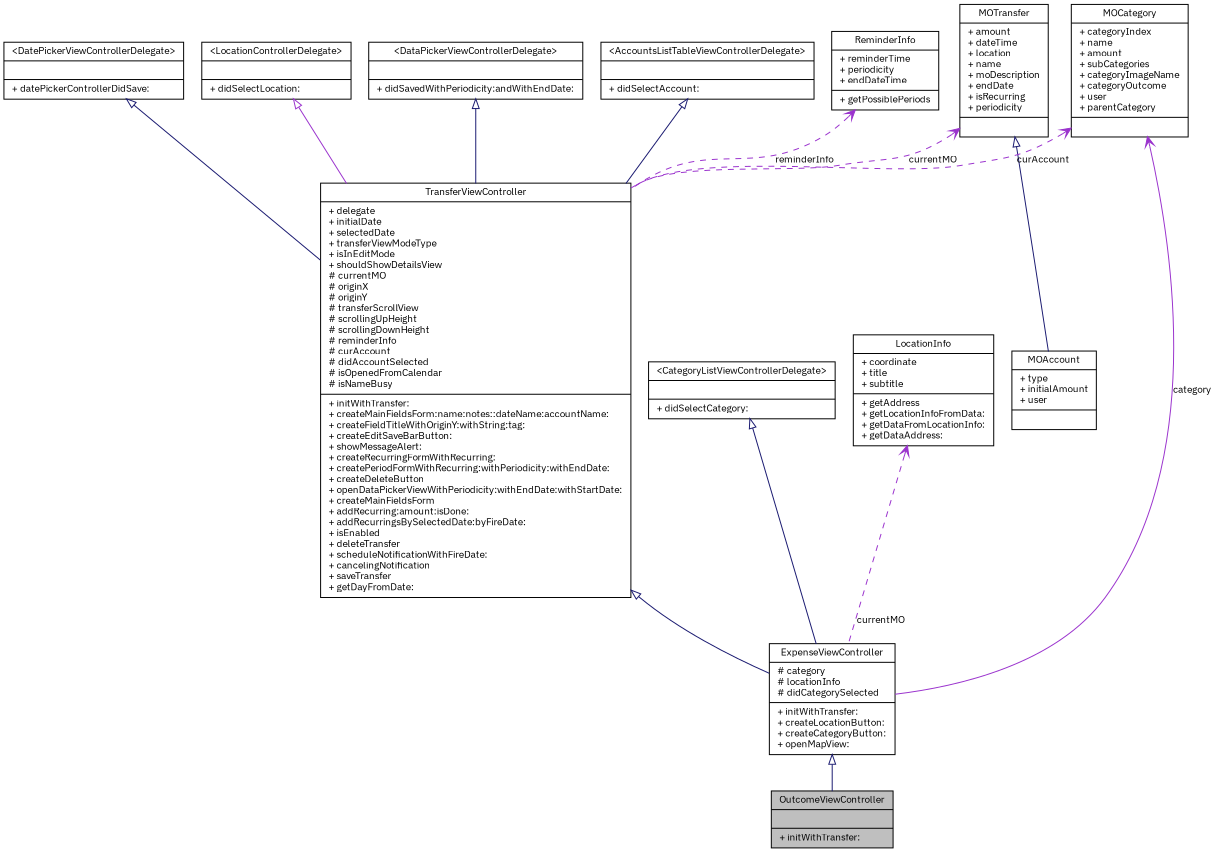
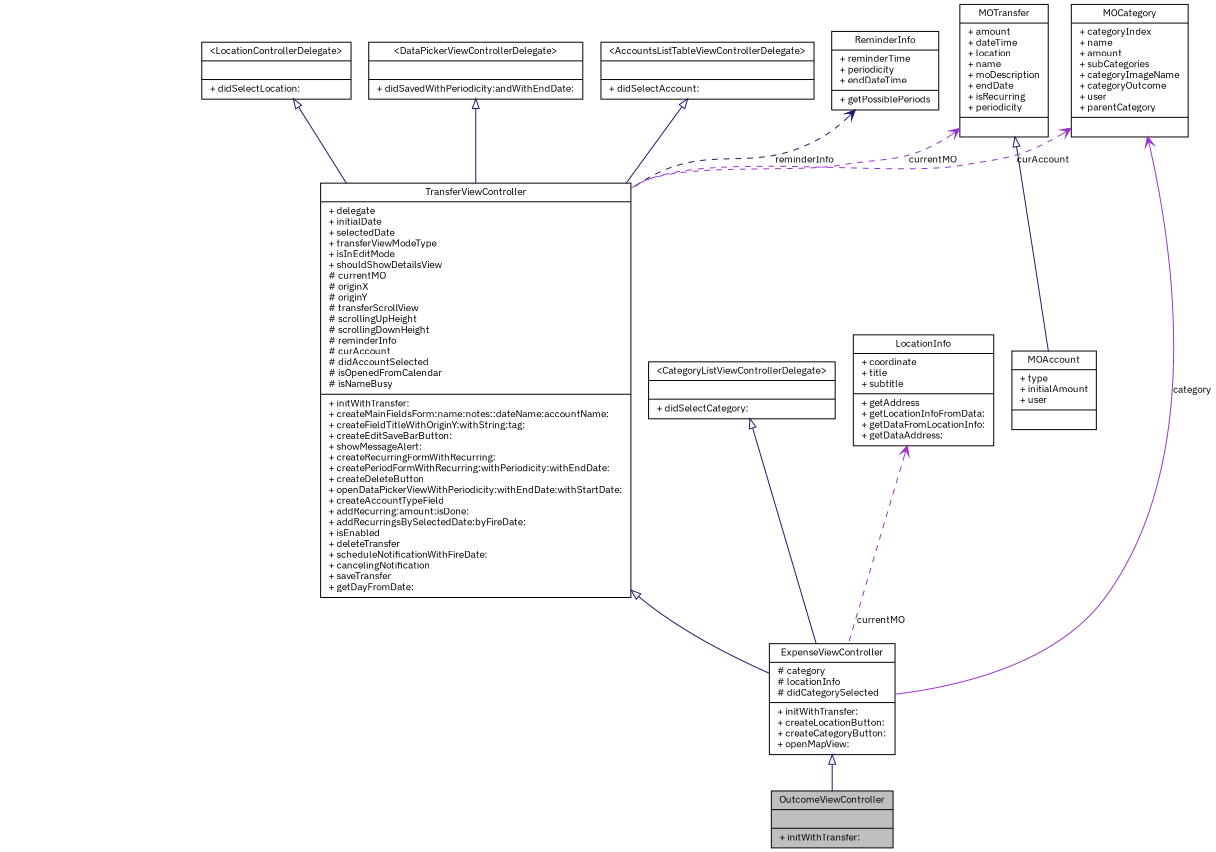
(94, 71) -> none
(323, 145) -> (323, 145)
(742, 158) -> (742, 158)
(382, 501) -> (386, 501)
